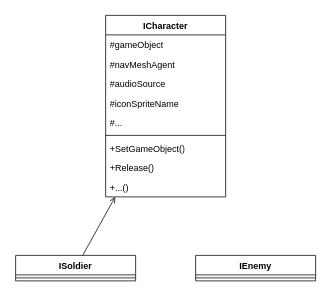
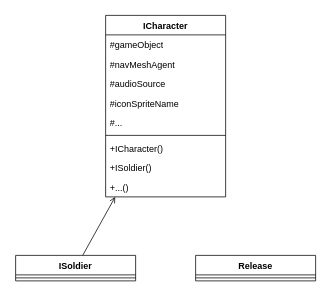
(150, 149) -> (143, 149)
(134, 169) -> (135, 169)
(255, 266) -> (255, 266)
